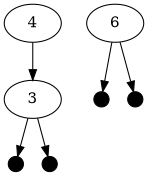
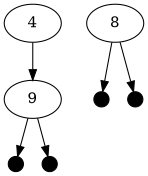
(115, 23) -> (115, 23)
(33, 99) -> (33, 99)
